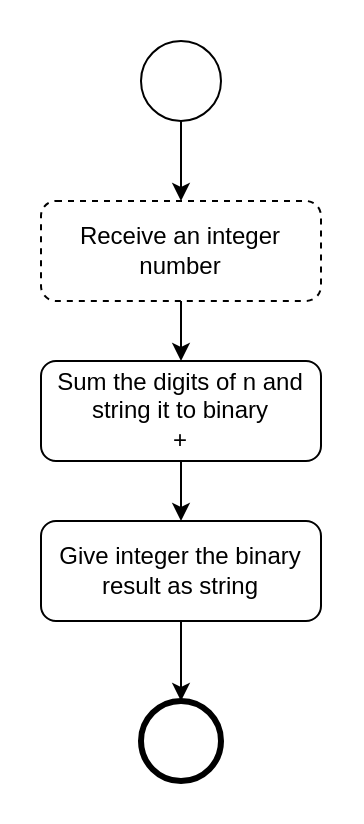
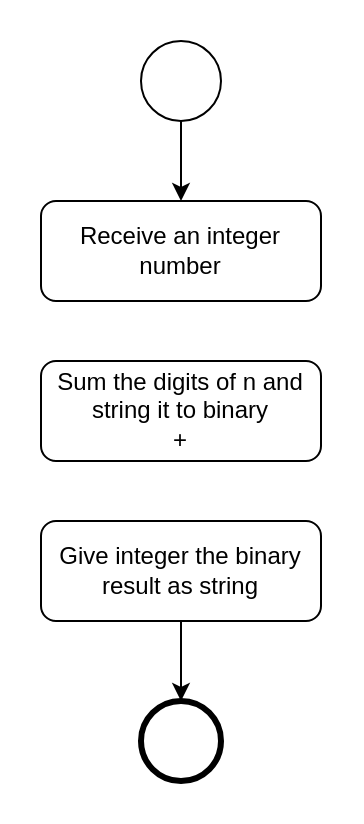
(181, 251) -> (181, 251)
(181, 324) -> none
(181, 484) -> none
